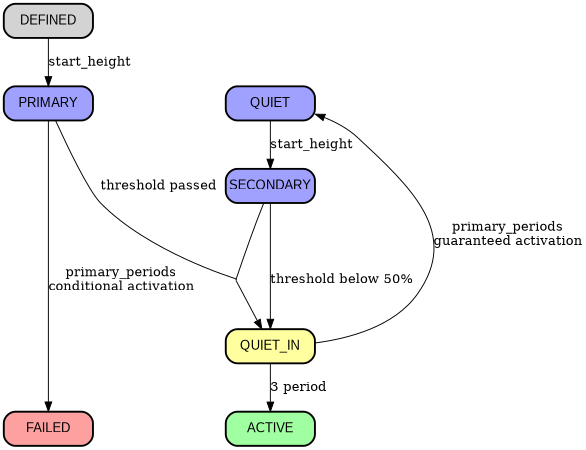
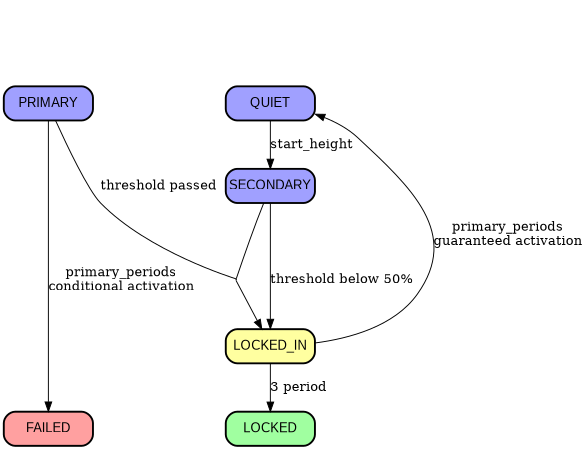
(48, 21) -> none
(270, 346) -> (270, 346)
(270, 429) -> (270, 429)
